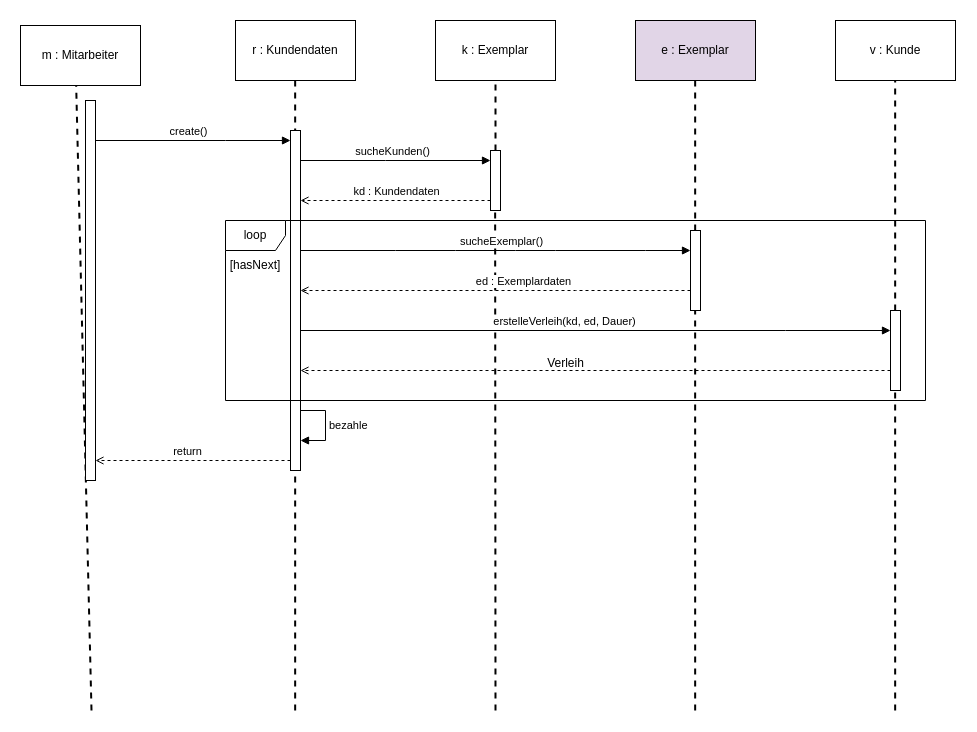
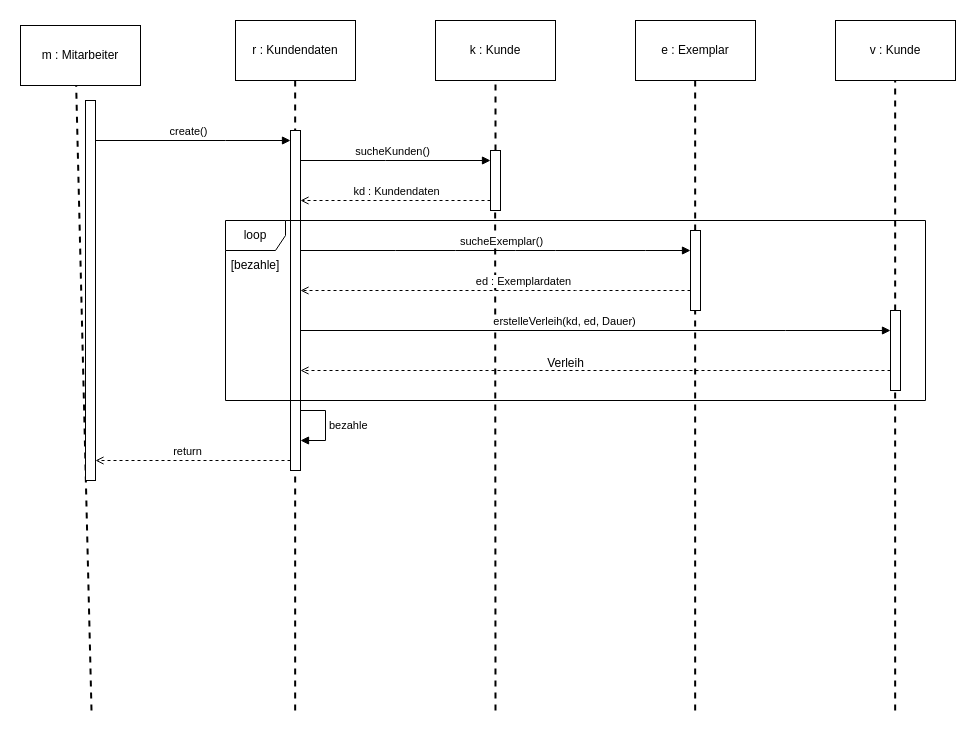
(496, 51) -> (496, 51)
(696, 51) -> (696, 51)
(256, 266) -> (256, 266)
